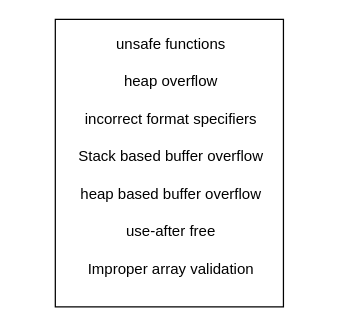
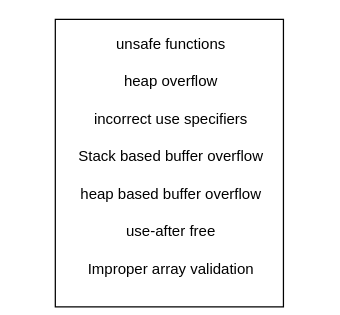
(171, 119) -> (171, 119)
